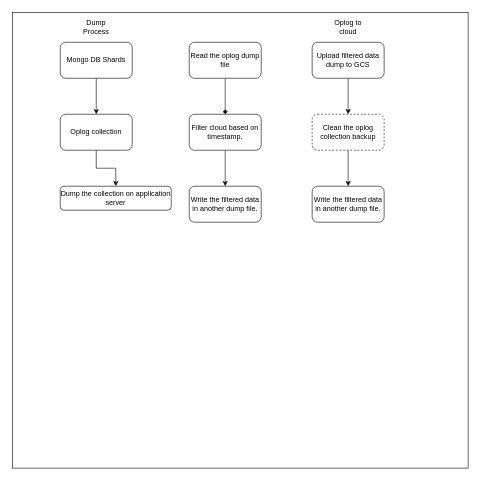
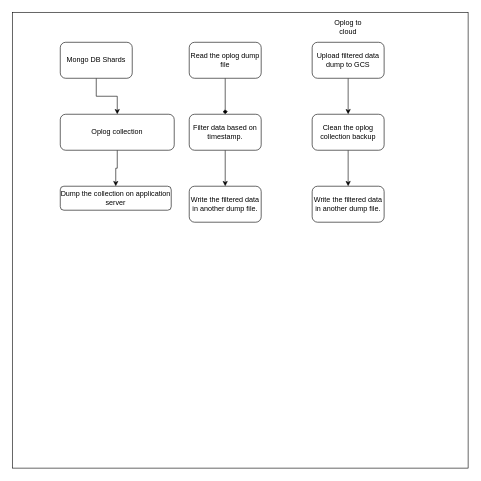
(96, 27) -> none
(96, 132) -> (117, 132)
(225, 132) -> (225, 132)
(348, 132) -> (348, 132)
